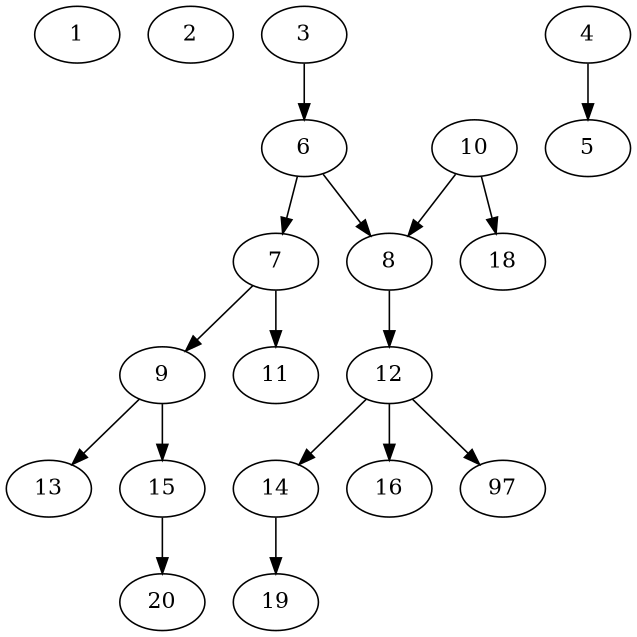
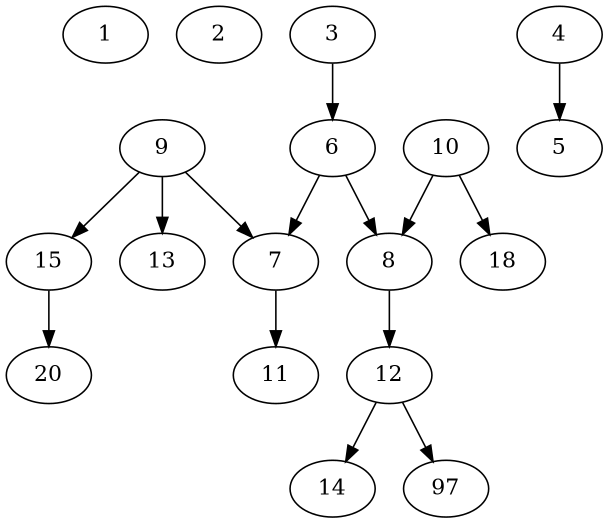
(225, 313) -> (213, 199)
(389, 489) -> none
(276, 602) -> none
